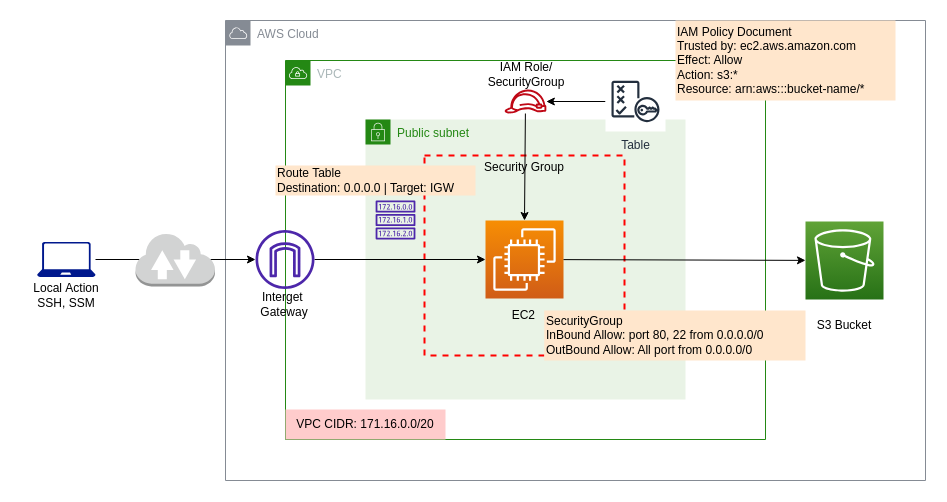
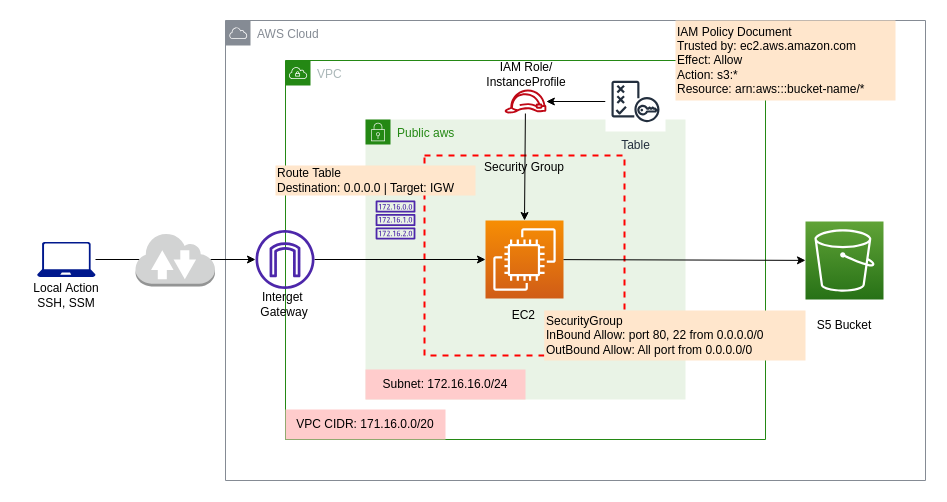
(527, 75) -> (527, 75)
(437, 134) -> (426, 134)
(845, 326) -> (845, 326)
none -> (446, 385)
